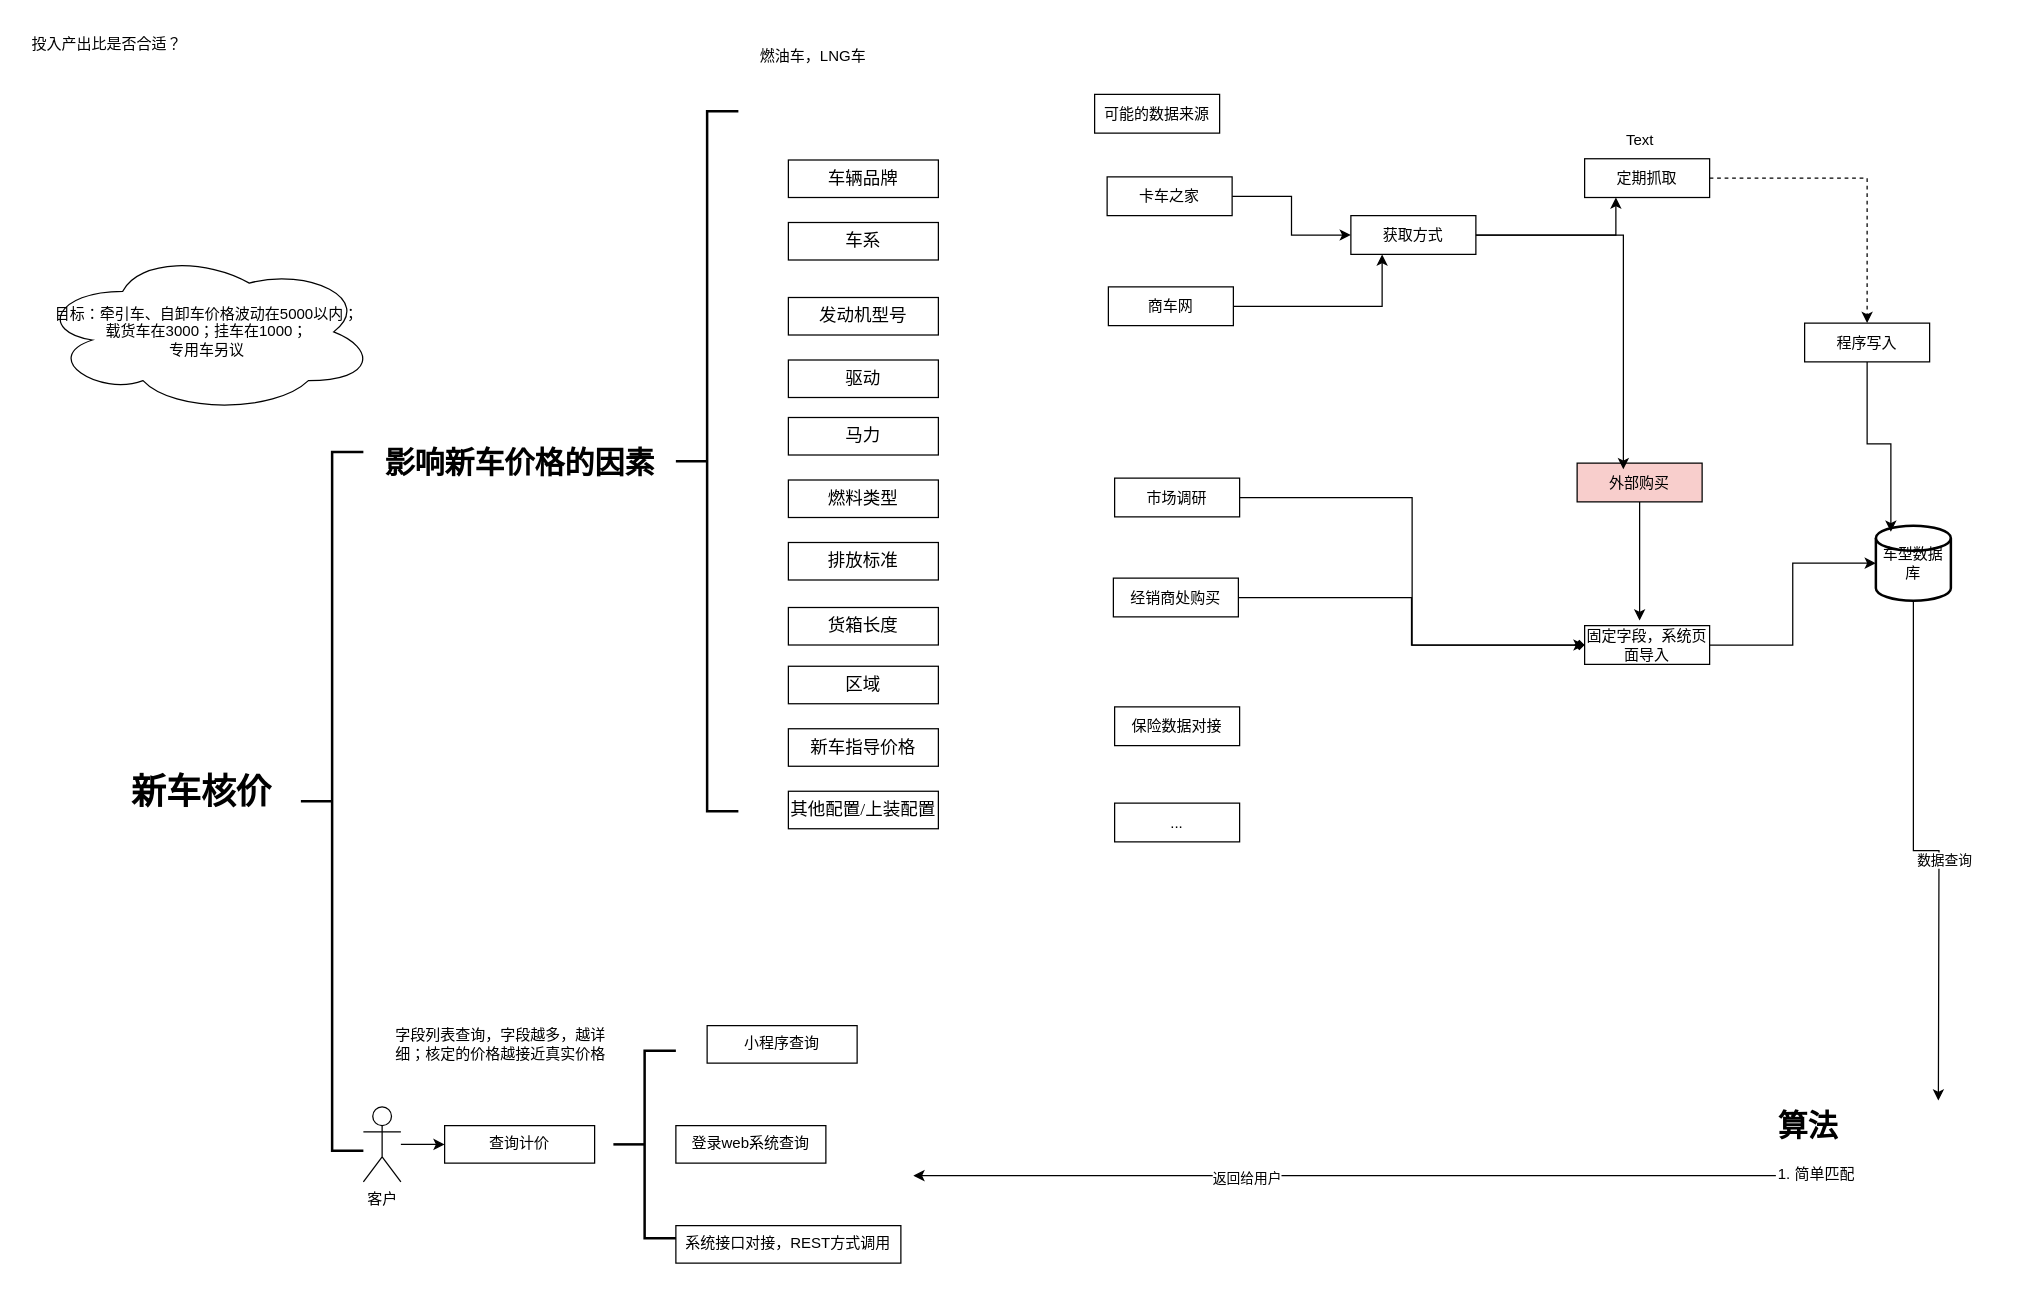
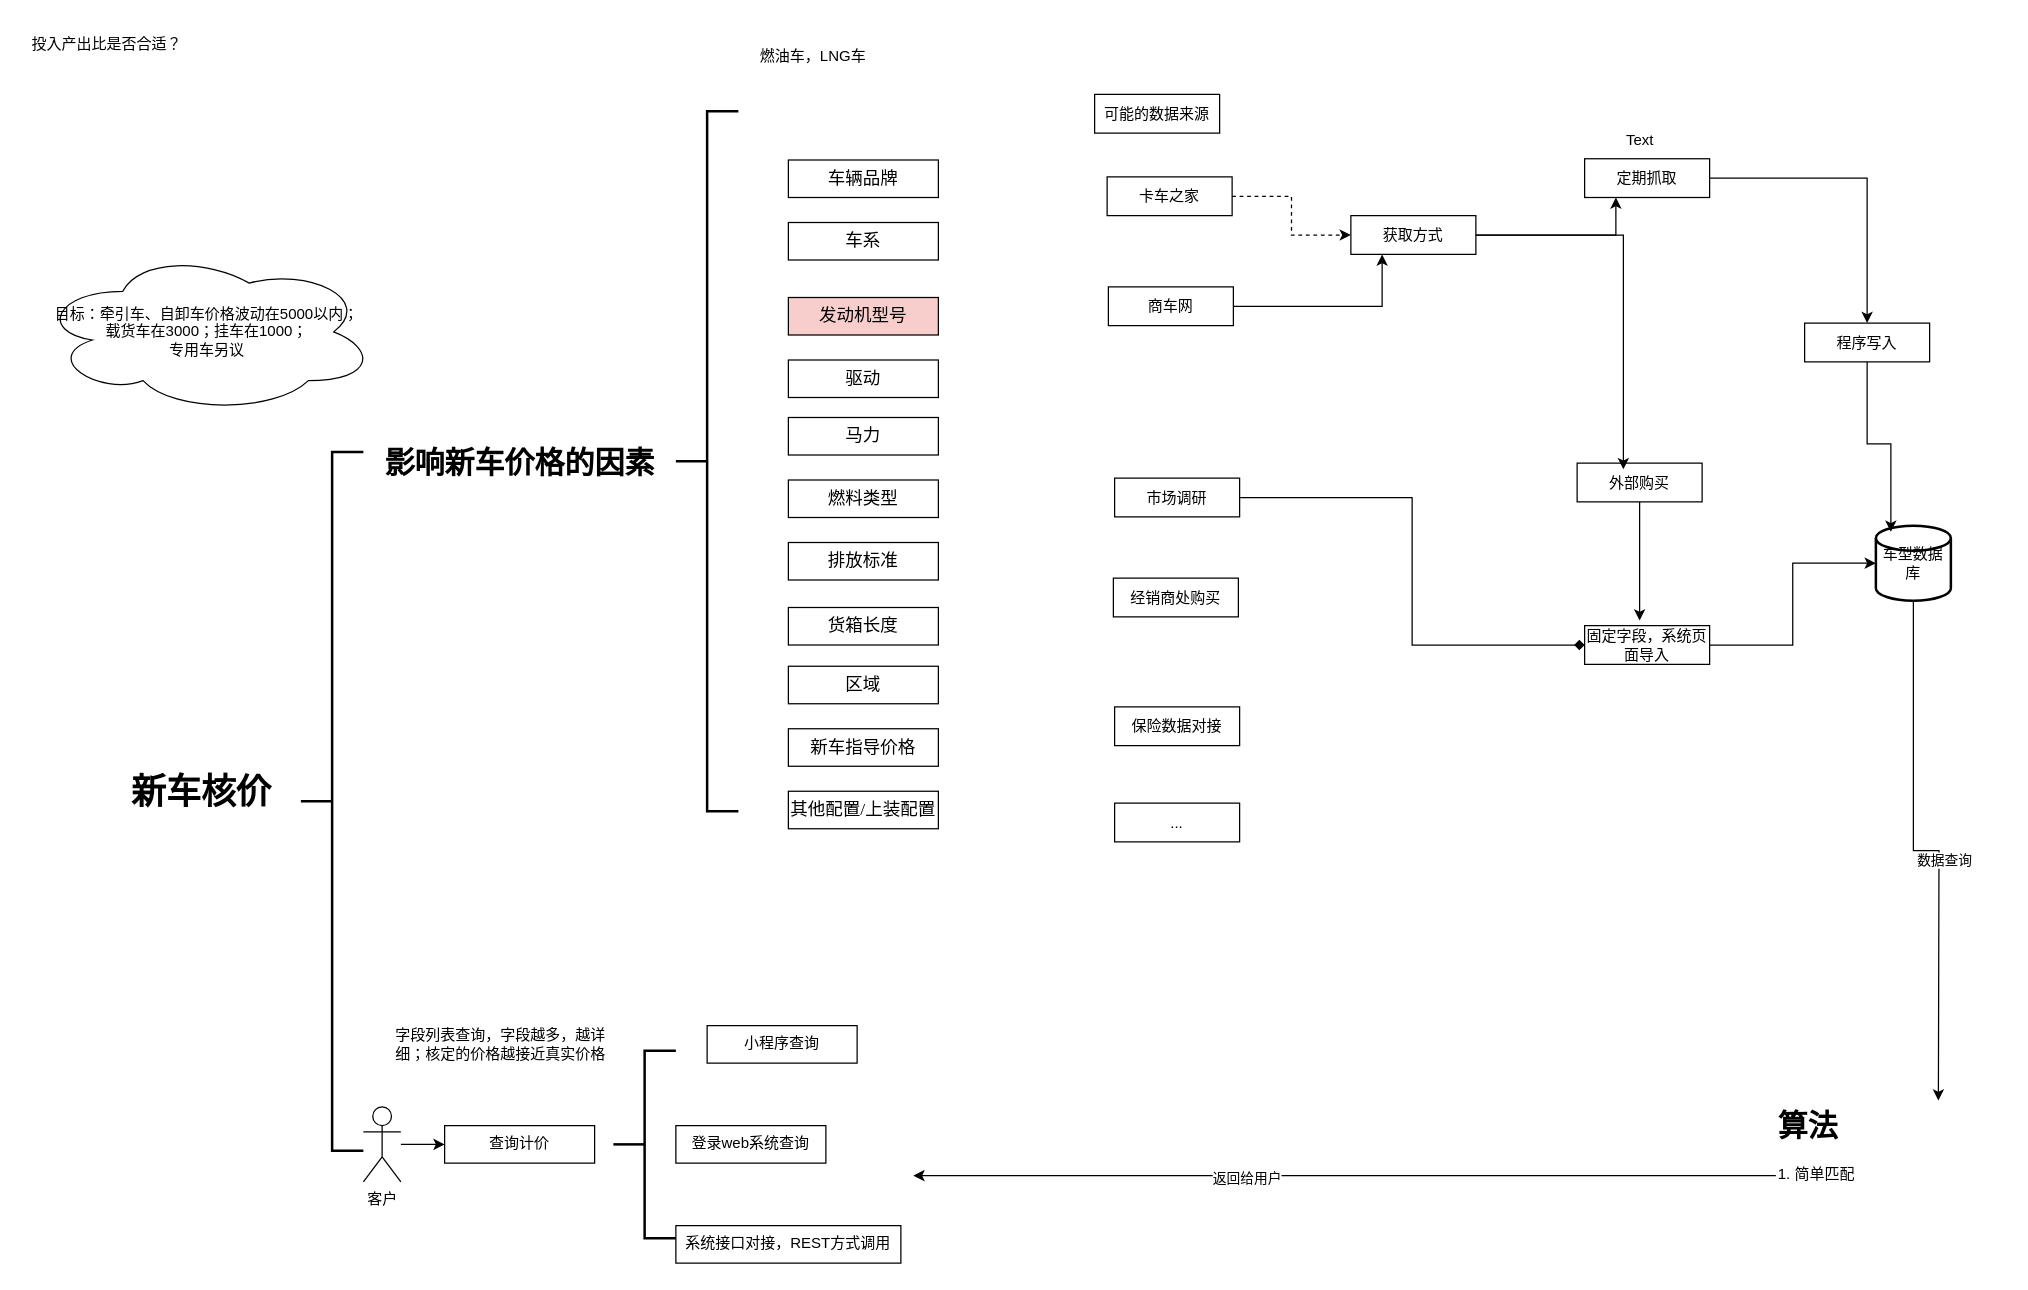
(1857, 178) -> (1857, 178)
(1291, 213) -> (1291, 213)
(863, 316) -> (863, 316)
(1639, 483) -> (1639, 483)
(1323, 598) -> none
